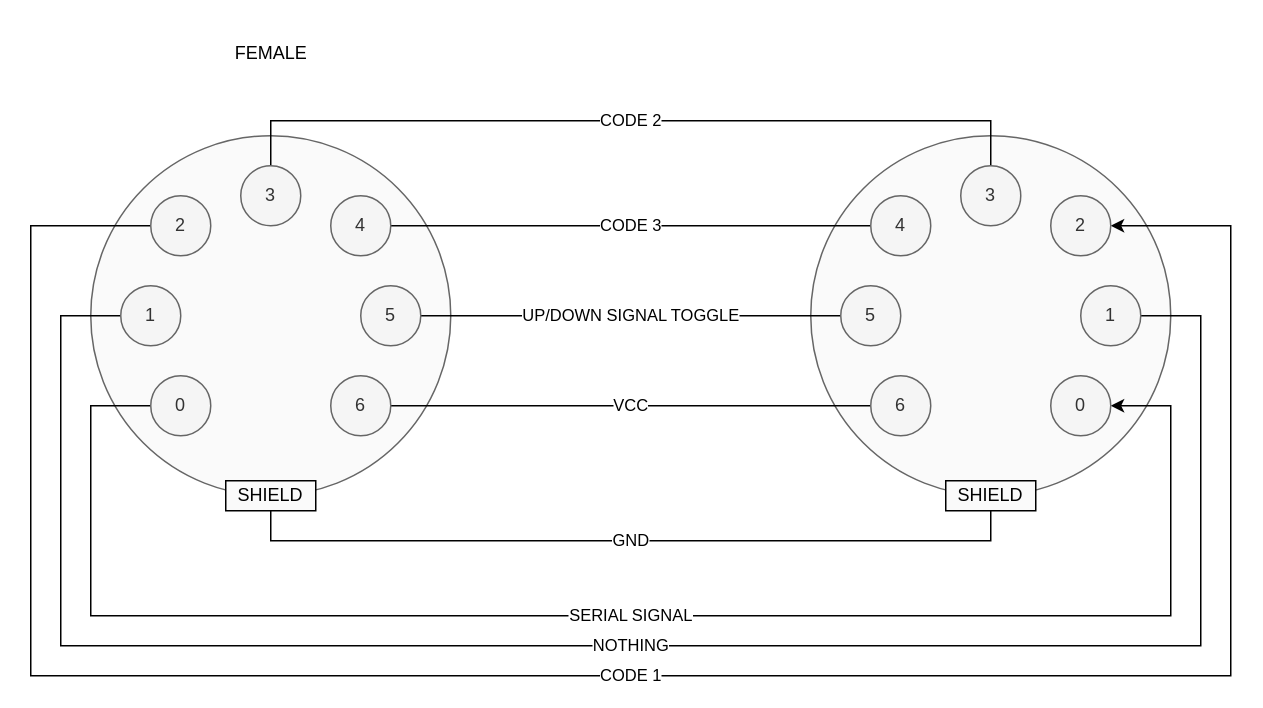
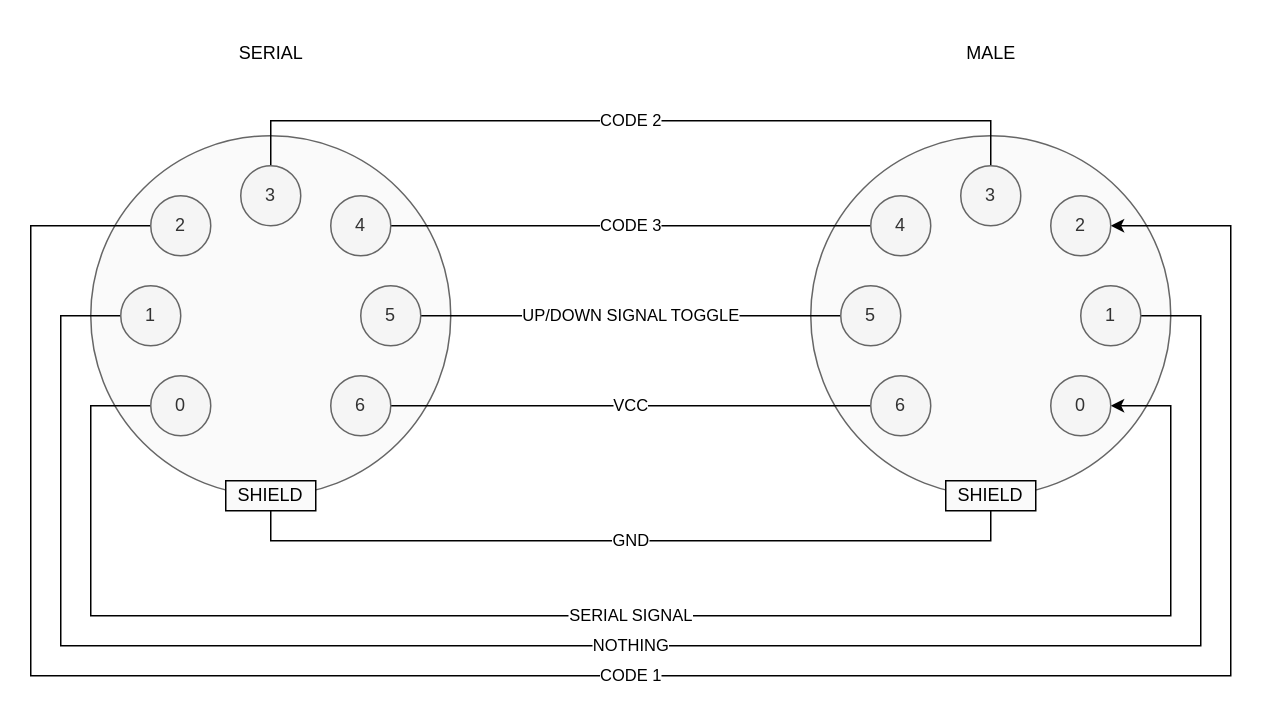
(272, 53) -> (272, 53)
none -> (991, 53)
